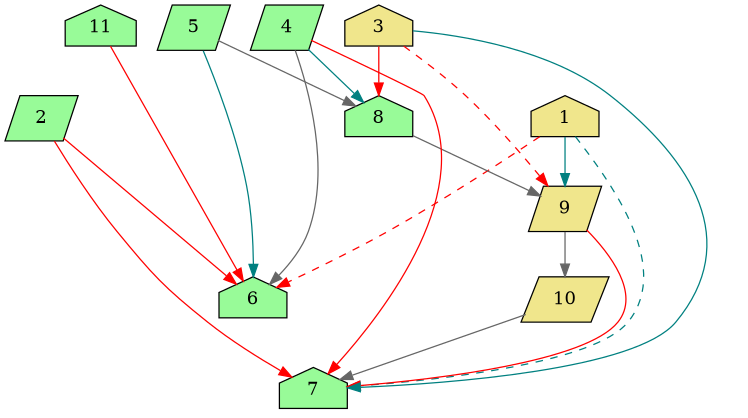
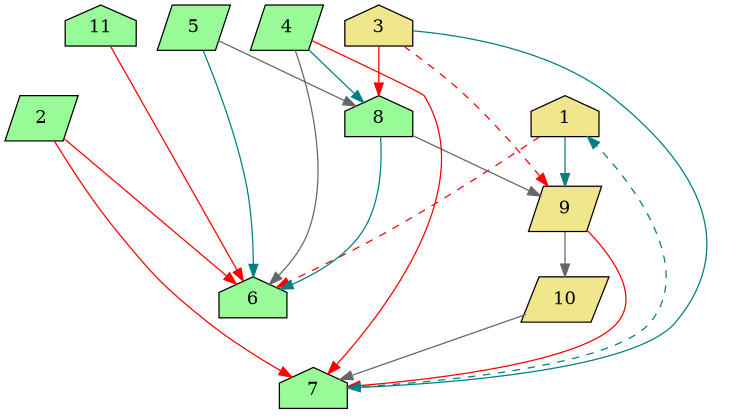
none -> (365, 228)
(628, 322) -> (613, 345)
